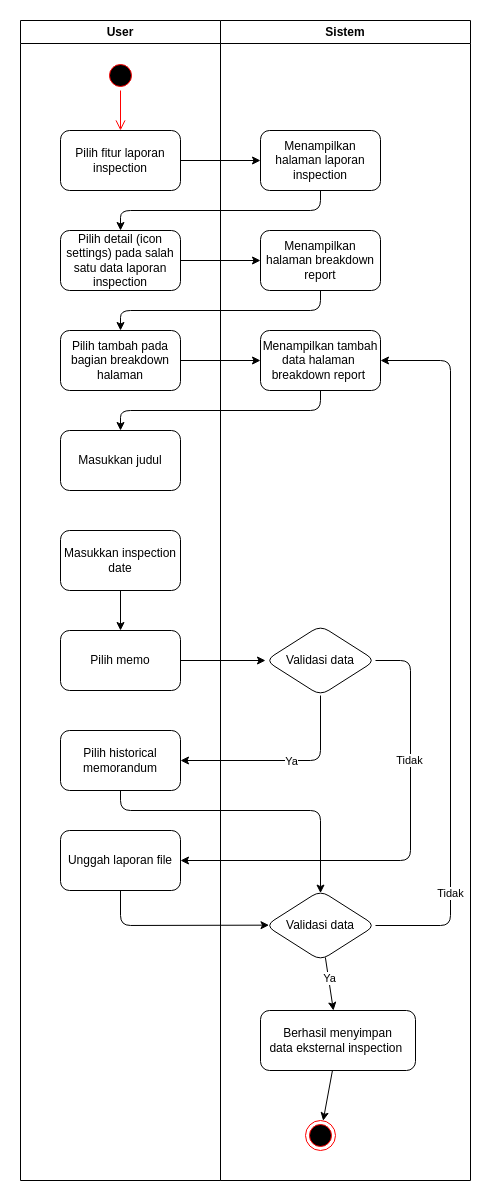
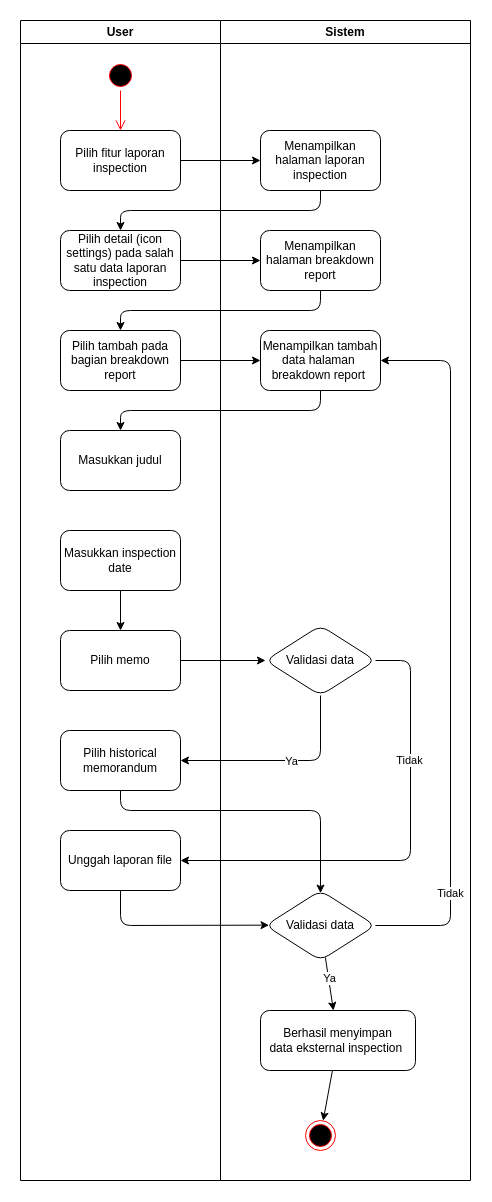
(121, 361) -> (121, 361)
